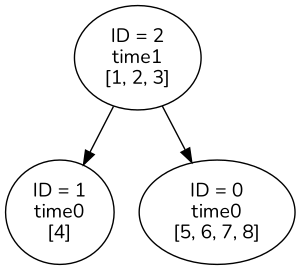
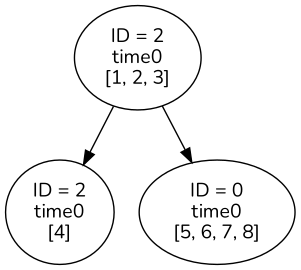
(138, 58) -> (138, 58)
(60, 212) -> (60, 212)
